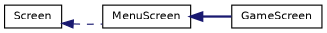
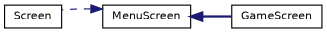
(88, 24) -> (76, 9)
